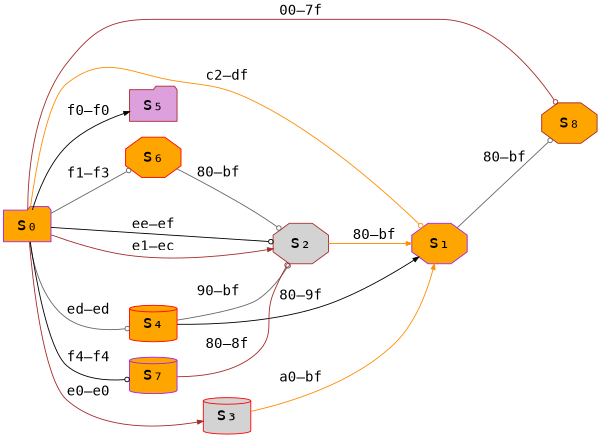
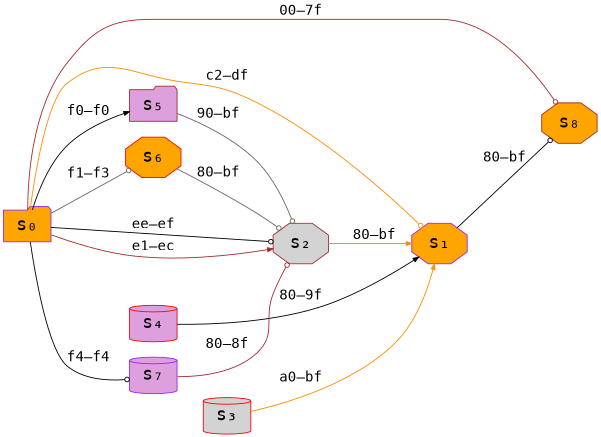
(503, 185) -> (503, 185)
(239, 307) -> (247, 153)
(57, 309) -> none
(153, 324) -> (153, 324)
(153, 375) -> (153, 375)
(59, 389) -> none
